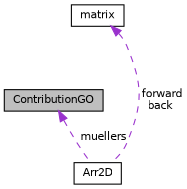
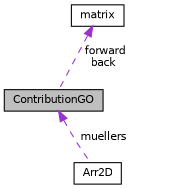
(139, 100) -> (73, 63)
